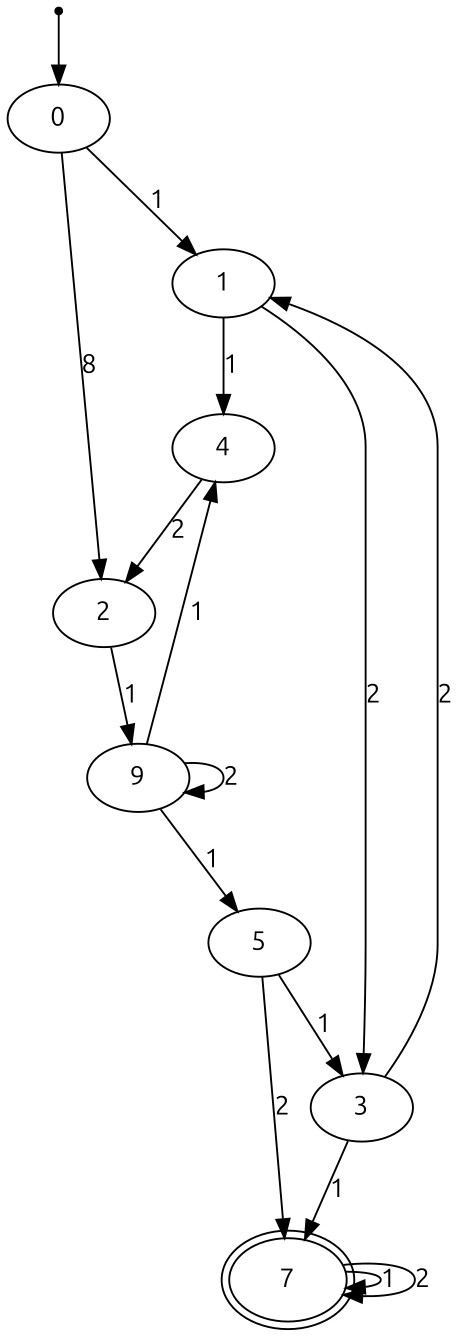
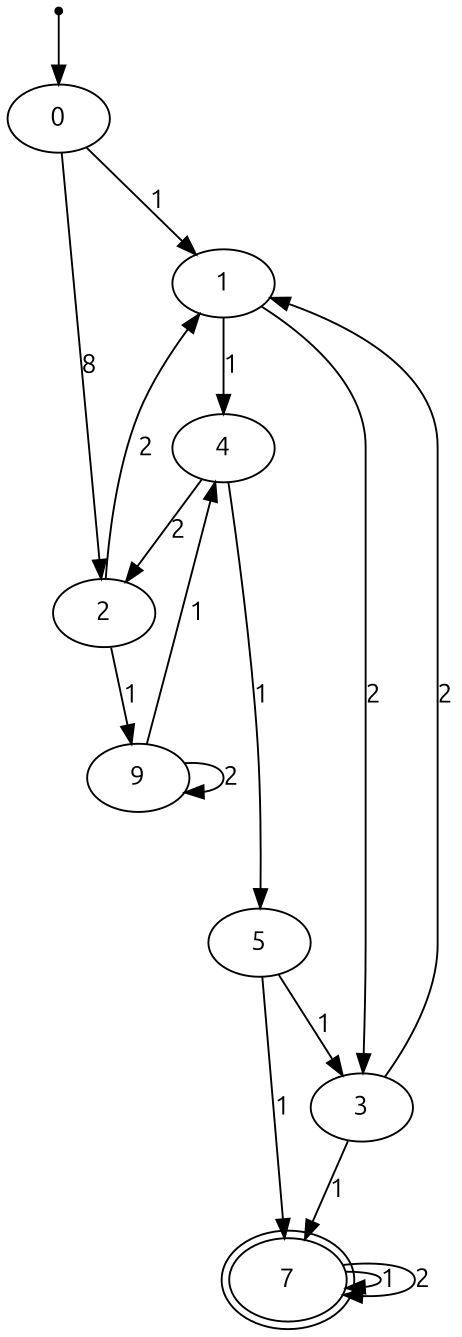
none -> (127, 447)
(193, 853) -> (253, 685)
(283, 1107) -> (283, 1107)
